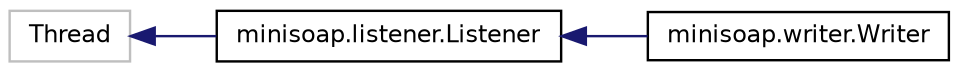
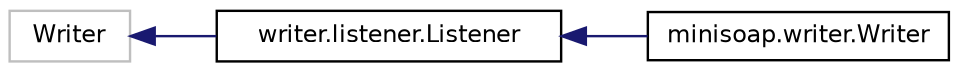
(70, 36) -> (70, 36)
(389, 36) -> (389, 36)
